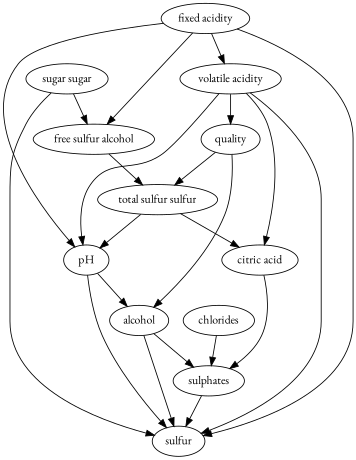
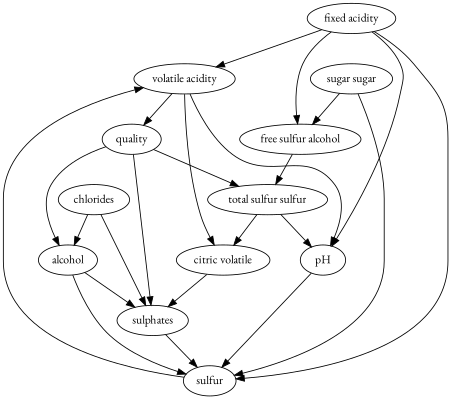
none -> (142, 226)
(260, 260) -> (223, 260)
(321, 277) -> (3, 255)
(109, 287) -> (83, 226)
